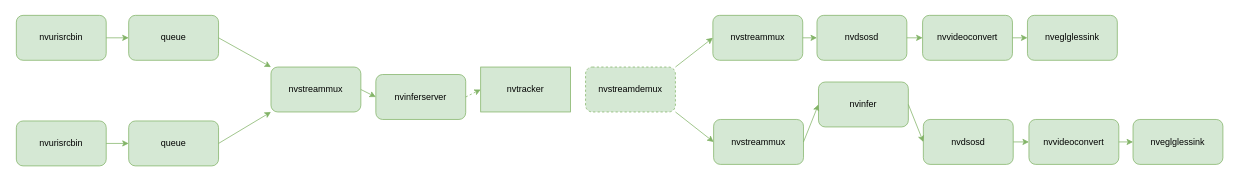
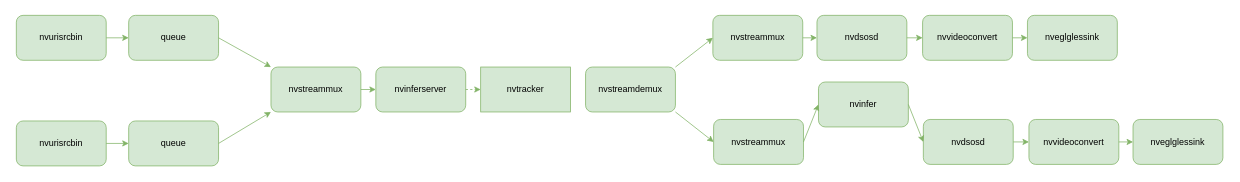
(630, 90) -> (630, 90)
(420, 97) -> (420, 90)
